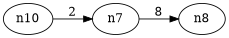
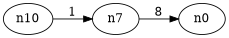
(73, 13) -> (73, 13)
(202, 19) -> (202, 19)
